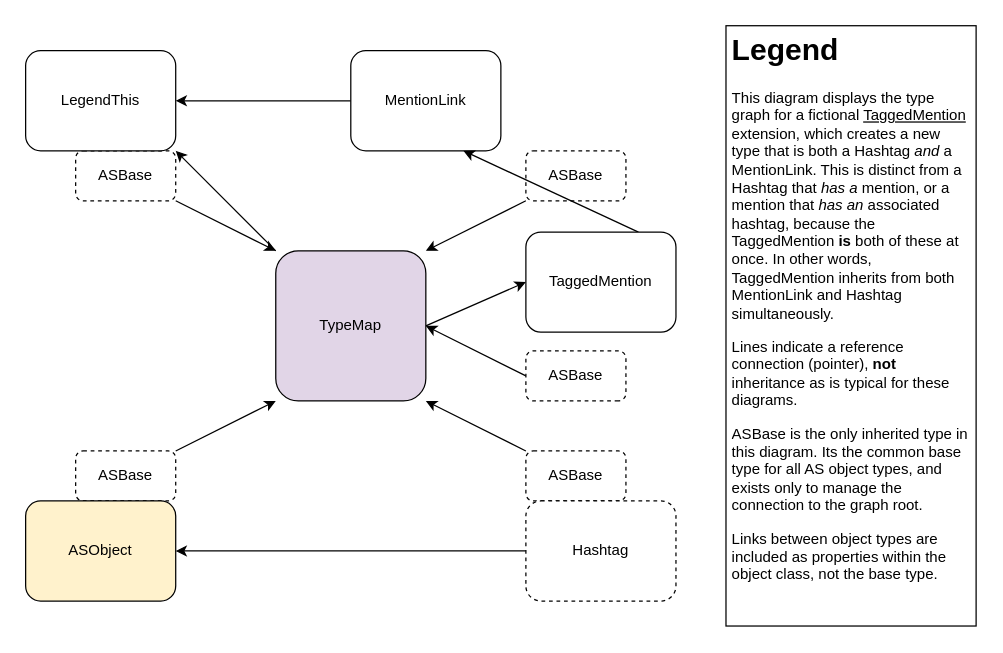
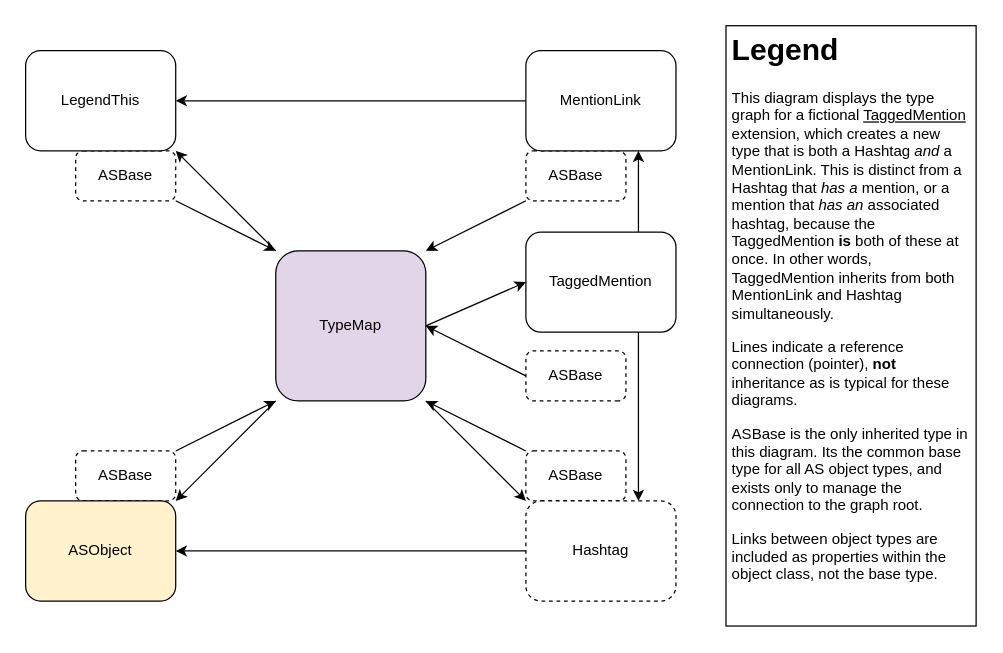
(426, 101) -> (601, 101)
none -> (638, 412)
none -> (229, 447)
none -> (476, 451)
